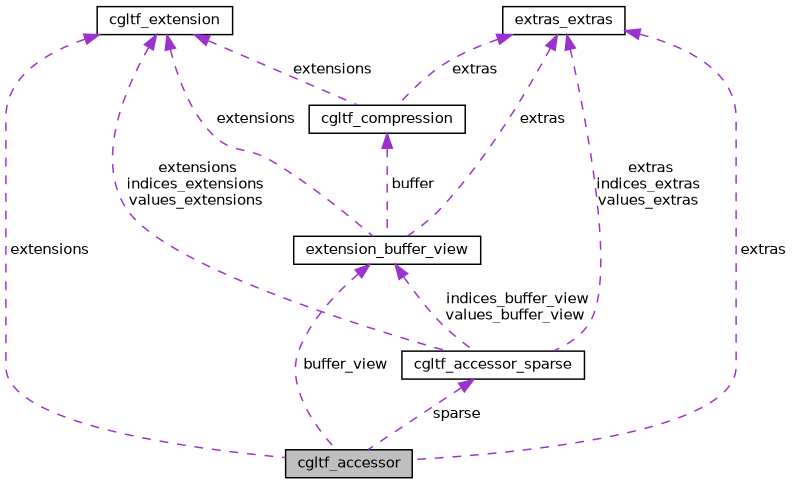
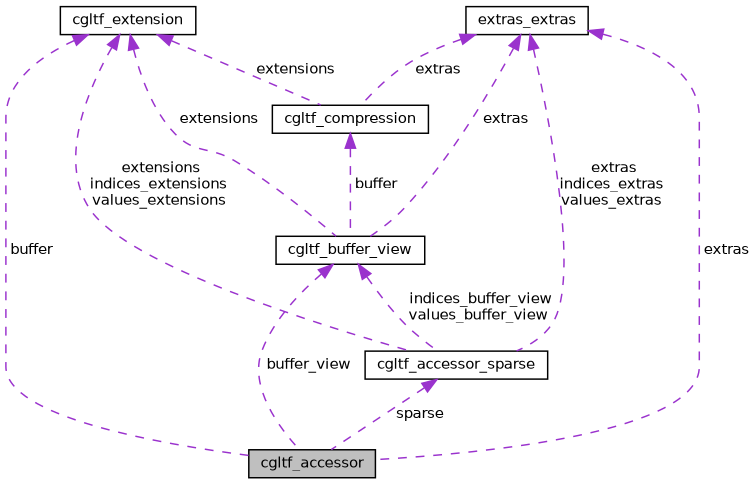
(48, 250) -> (29, 250)
(387, 250) -> (350, 250)
